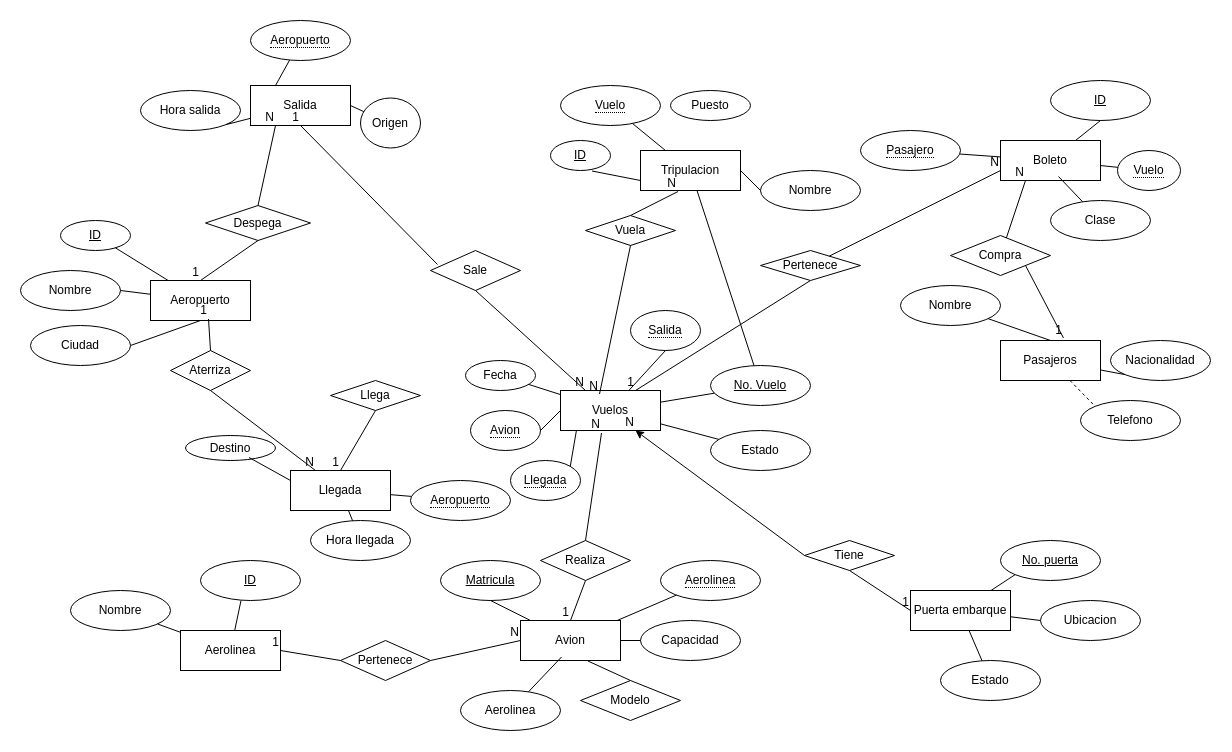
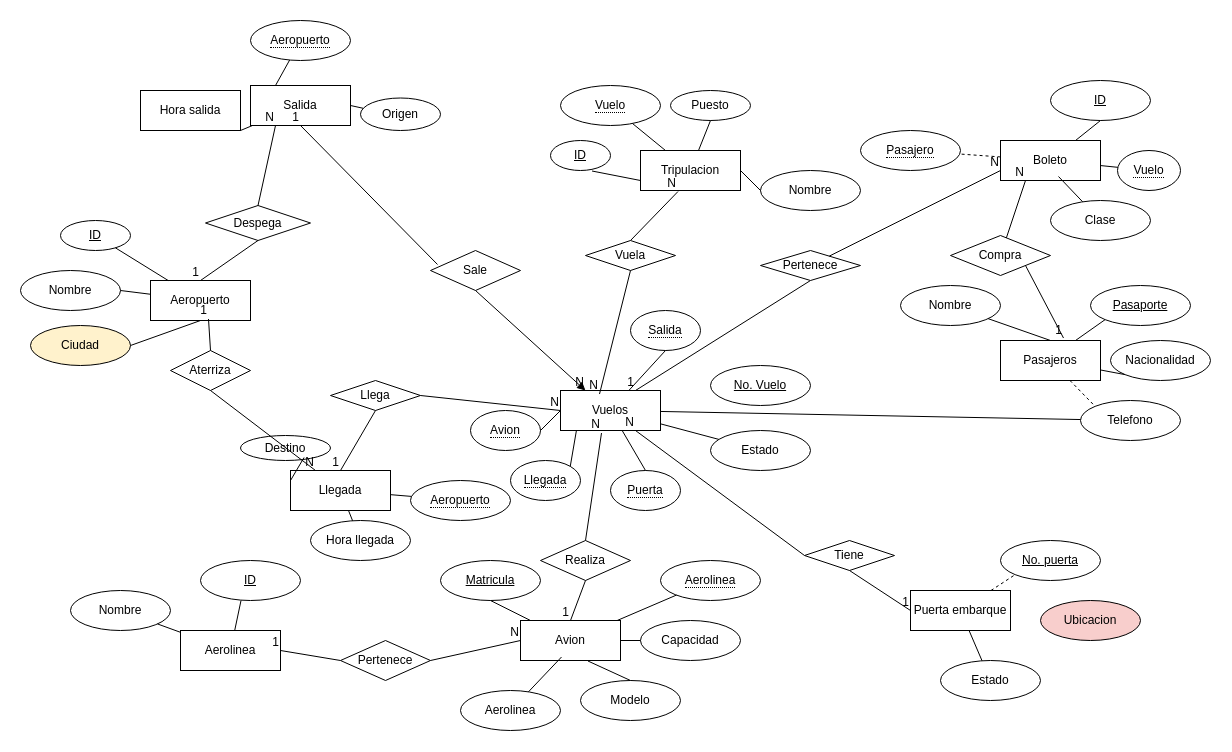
(191, 111) -> (191, 111)
(391, 123) -> (401, 114)
(979, 155) -> (979, 155)
(631, 231) -> (631, 256)
(726, 278) -> (705, 136)
none -> (1141, 306)
none -> (1090, 330)
(81, 346) -> (81, 346)
(501, 376) -> none
(582, 387) -> (579, 384)
(544, 389) -> none
(687, 398) -> (871, 416)
none -> (489, 403)
(641, 435) -> (639, 433)
(231, 448) -> (286, 448)
none -> (634, 451)
none -> (646, 491)
(1003, 583) -> (1003, 583)
(1026, 619) -> none
(1091, 621) -> (1091, 621)
(631, 701) -> (631, 701)
